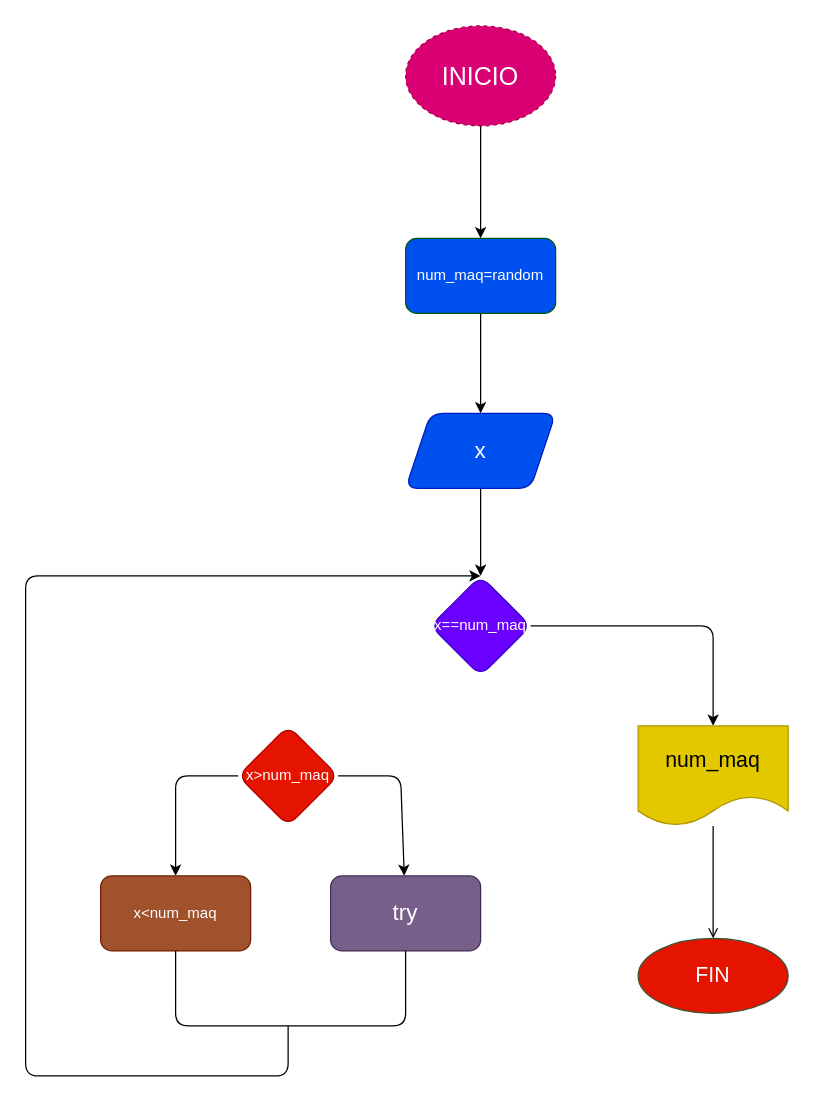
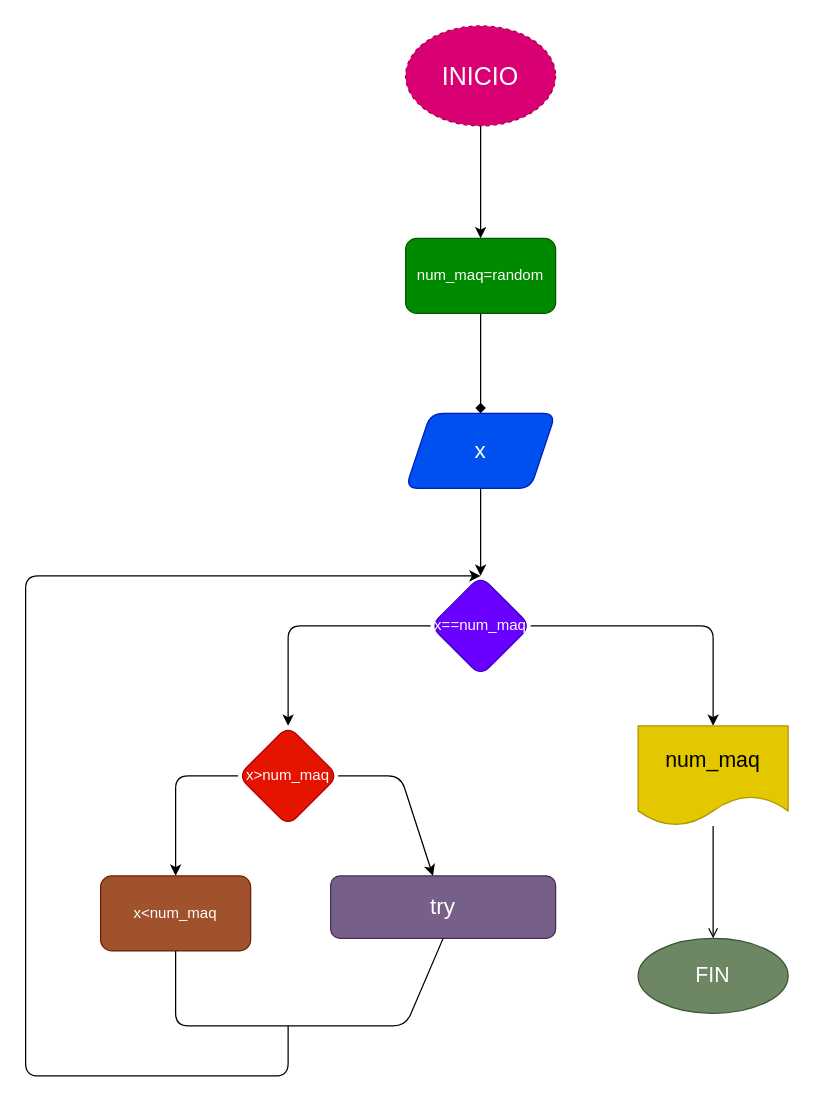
(481, 276) -> (481, 276)
(481, 403) -> (481, 402)
none -> (320, 626)
(406, 913) -> (443, 907)
(713, 976) -> (713, 976)
